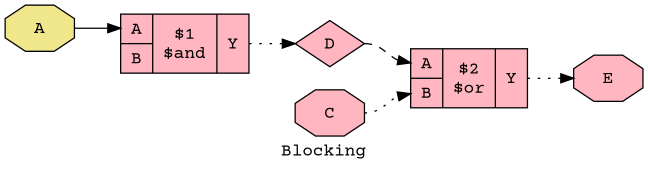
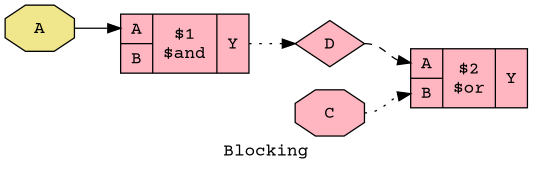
(608, 78) -> none
